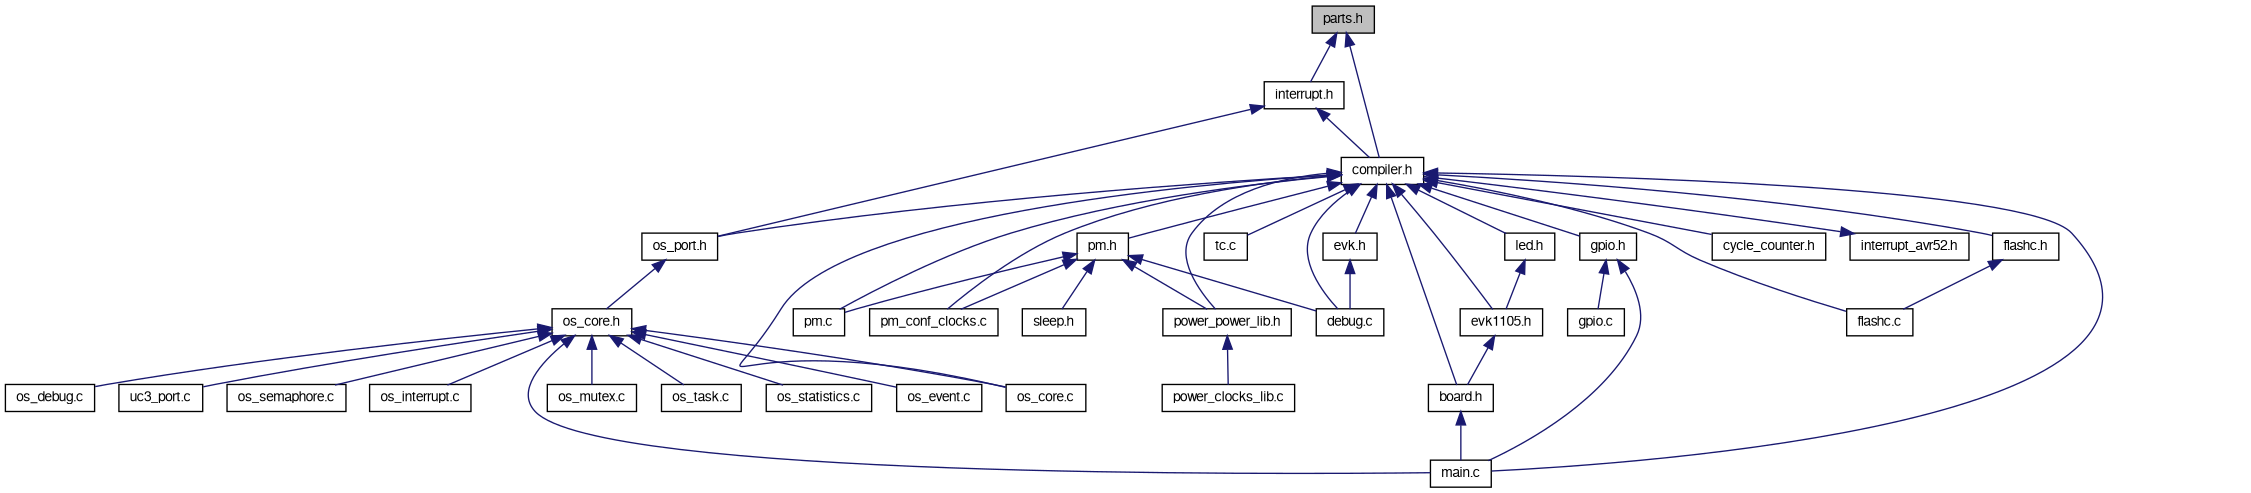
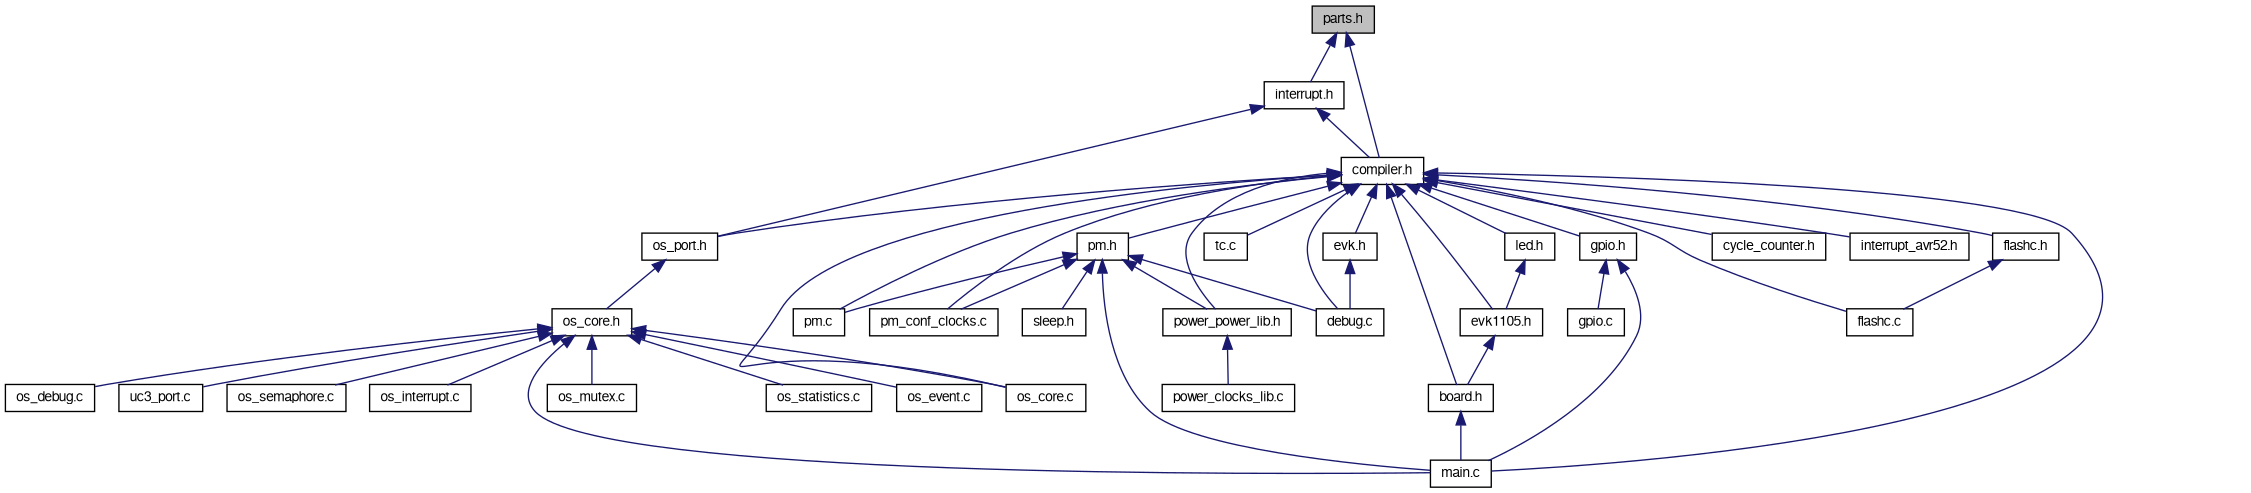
(1632, 203) -> (1644, 207)
(701, 398) -> none
none -> (1213, 439)
